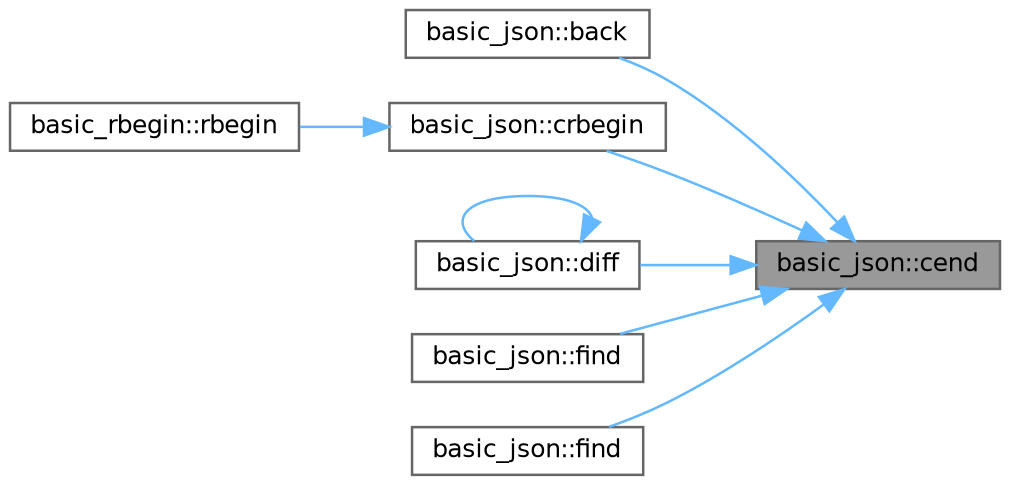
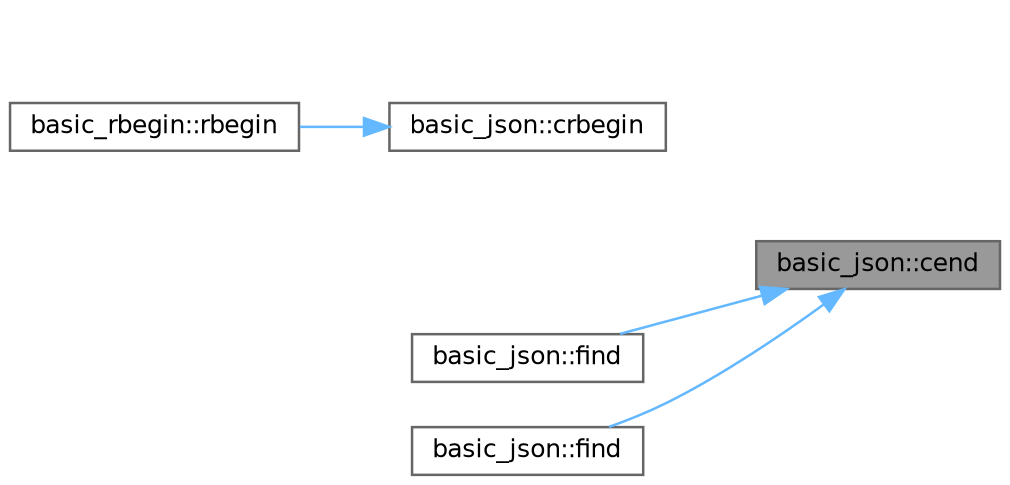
(528, 34) -> none
(705, 188) -> none
(528, 265) -> none
